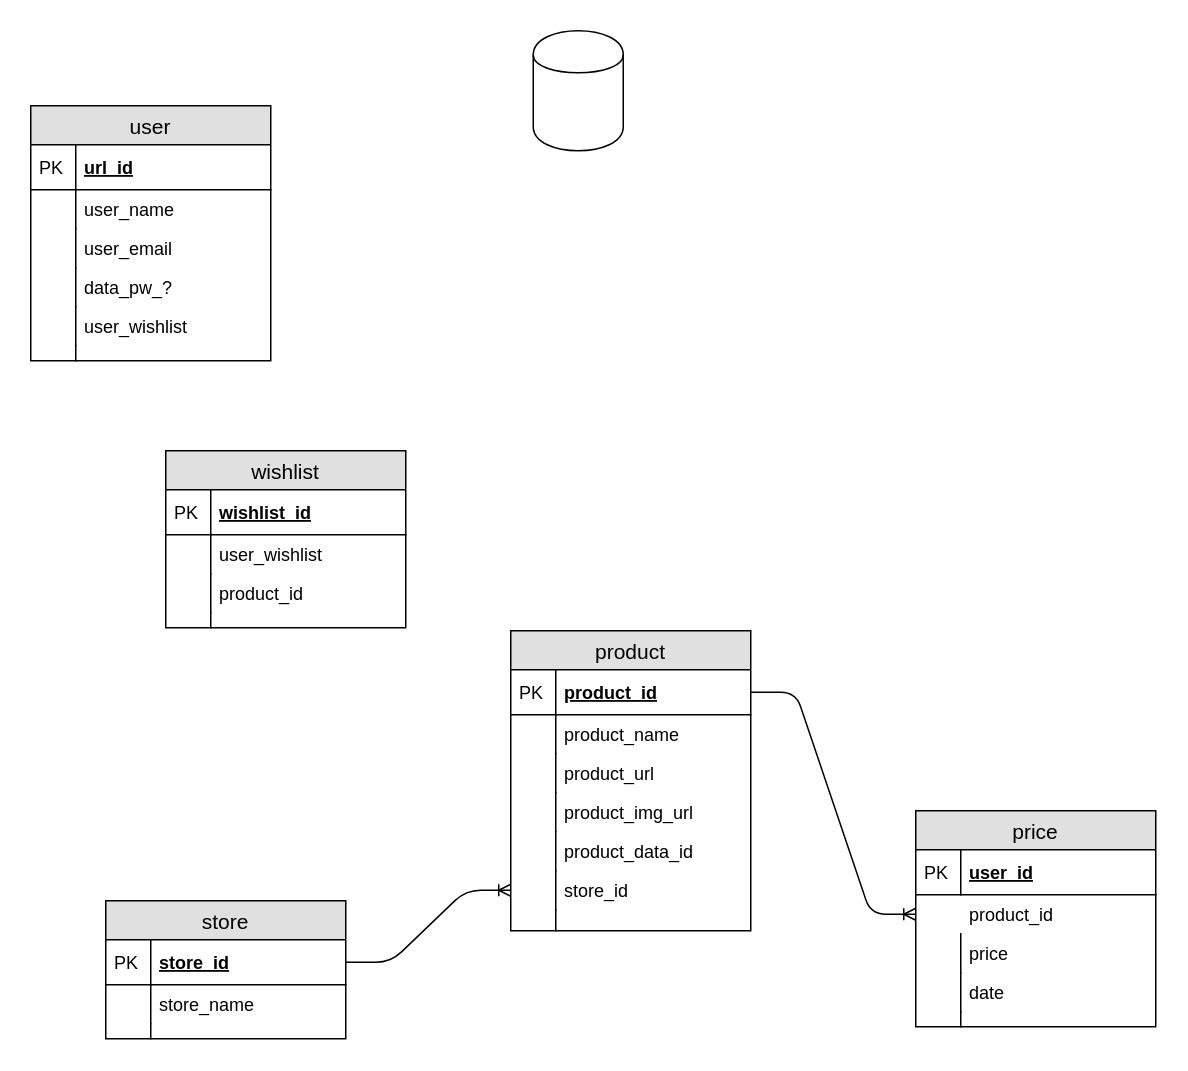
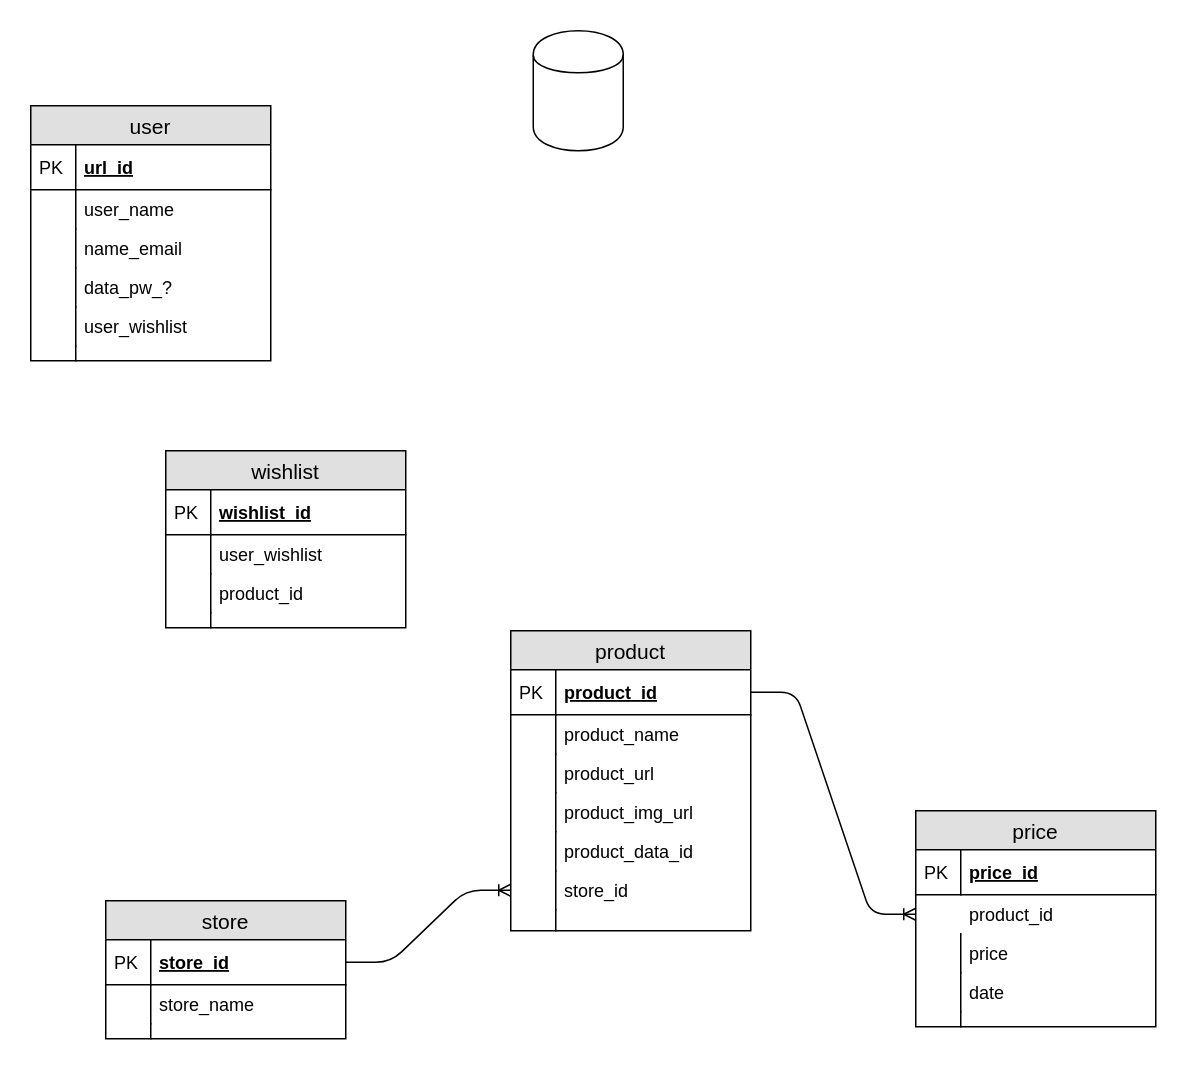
(130, 249) -> (130, 249)
(1002, 873) -> (1005, 873)
